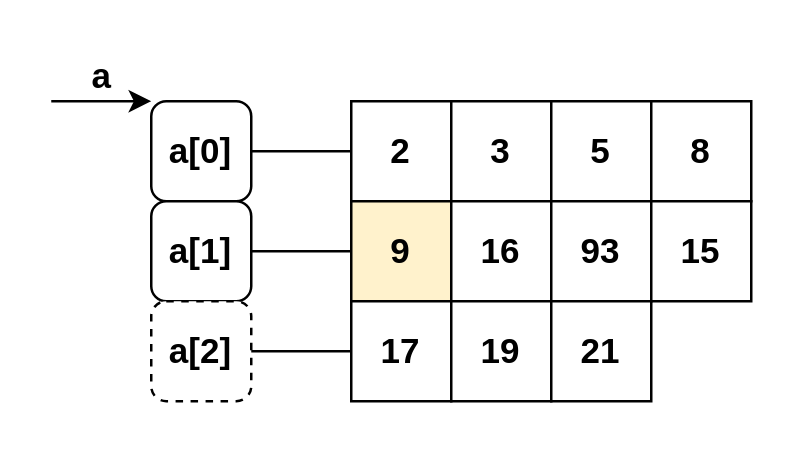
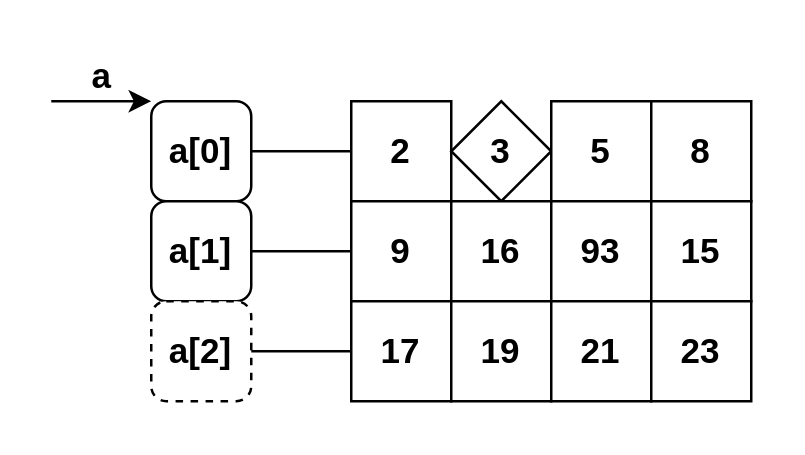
(501, 151) -> (501, 151)
(401, 251) -> (401, 251)
none -> (701, 351)
